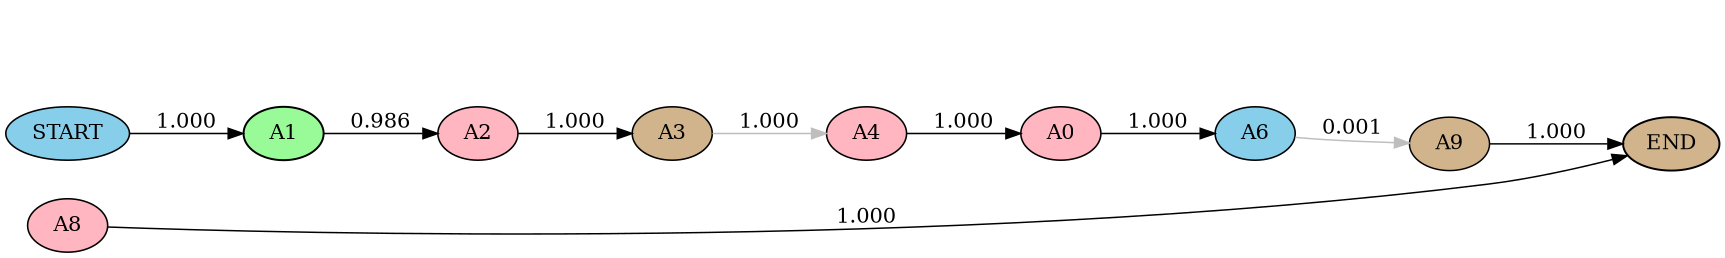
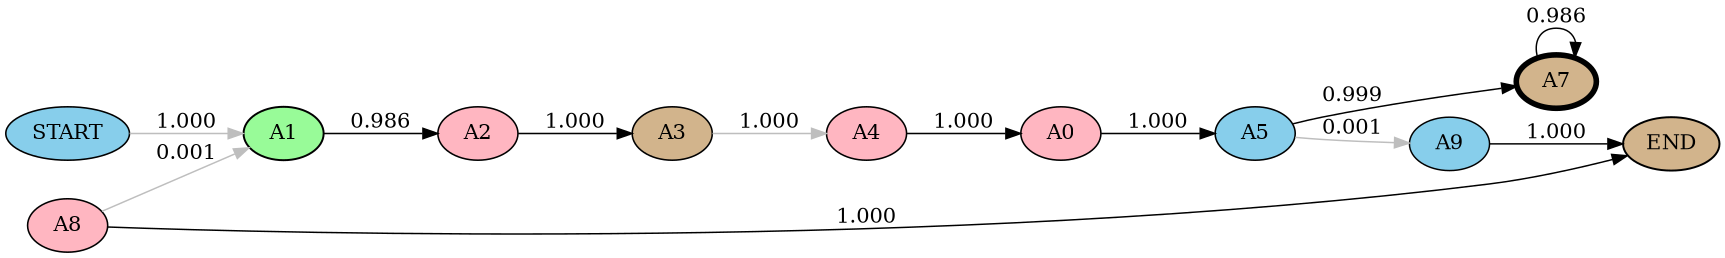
none -> (1556, 82)
(179, 134) -> (179, 134)
(1255, 134) -> (1255, 134)
(1449, 144) -> (1449, 144)
none -> (168, 183)
